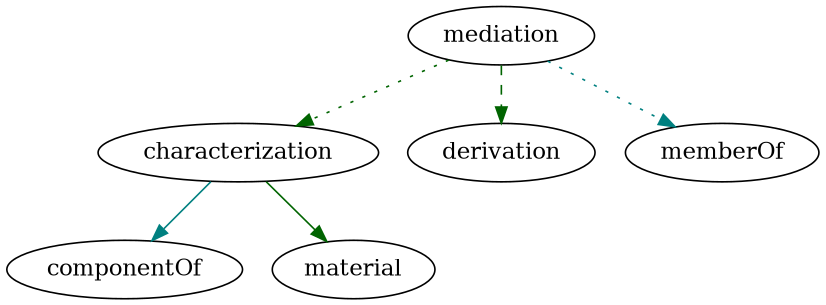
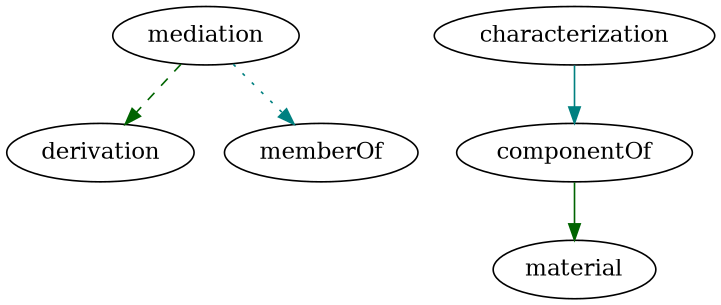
(380, 90) -> none
(291, 206) -> (574, 203)
